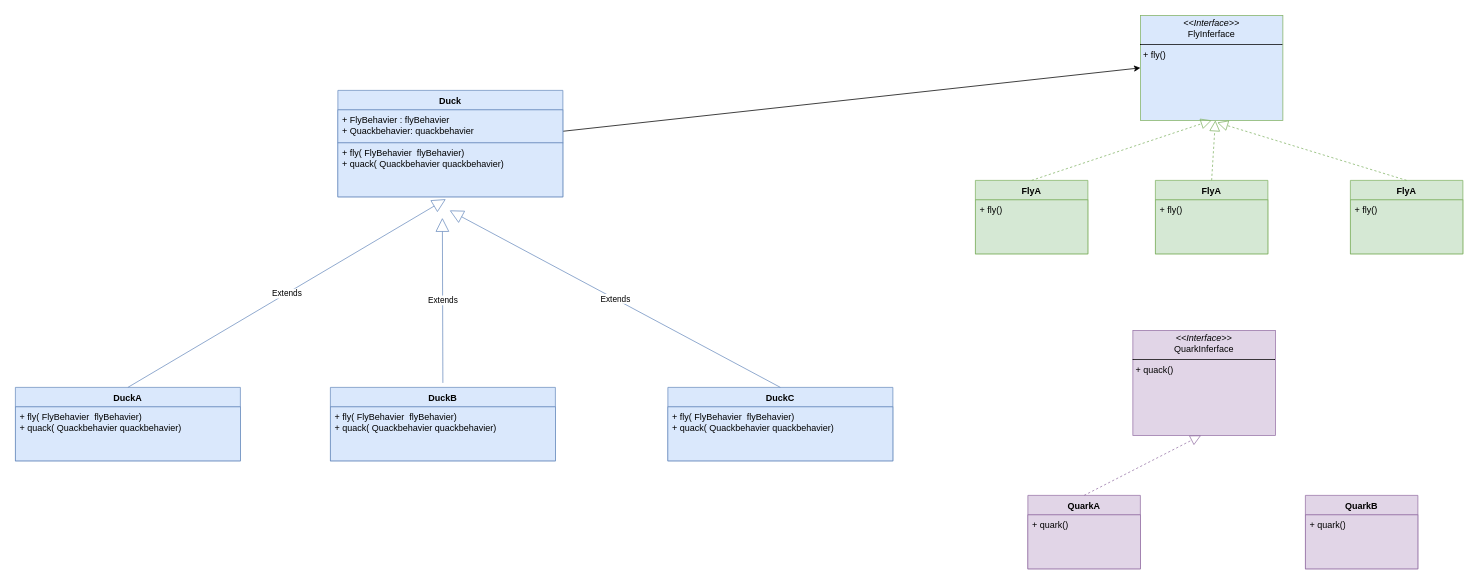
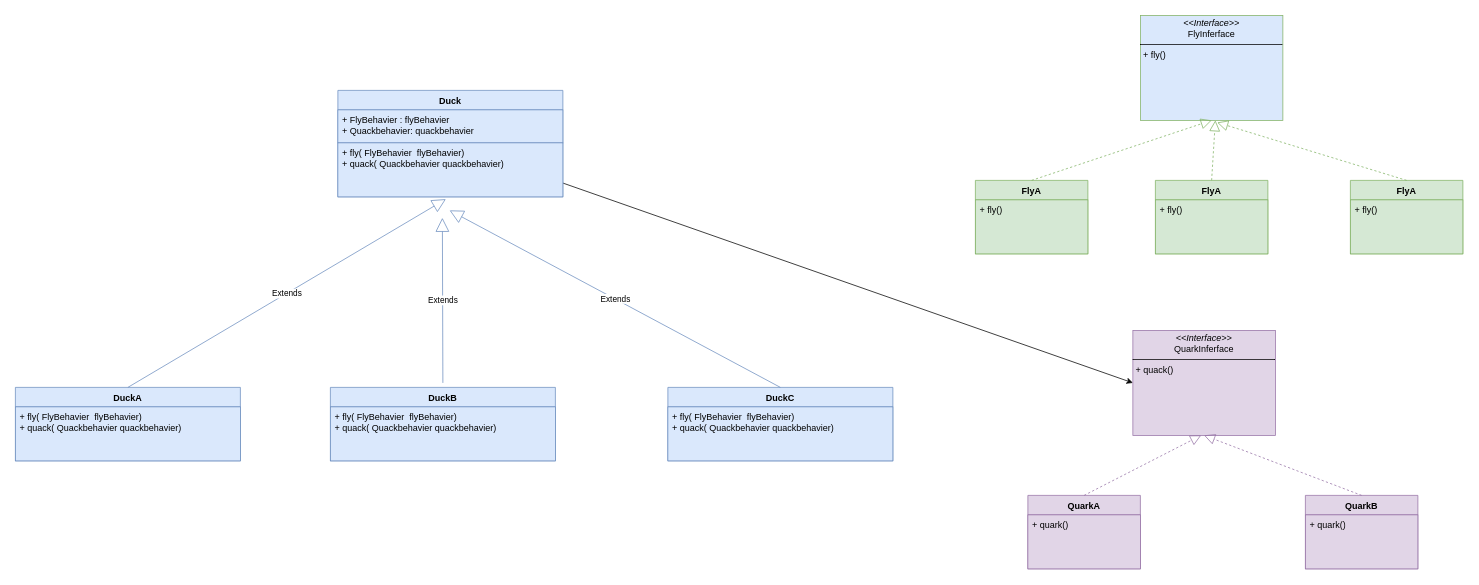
(850, 100) -> none
none -> (846, 282)
none -> (1288, 467)
